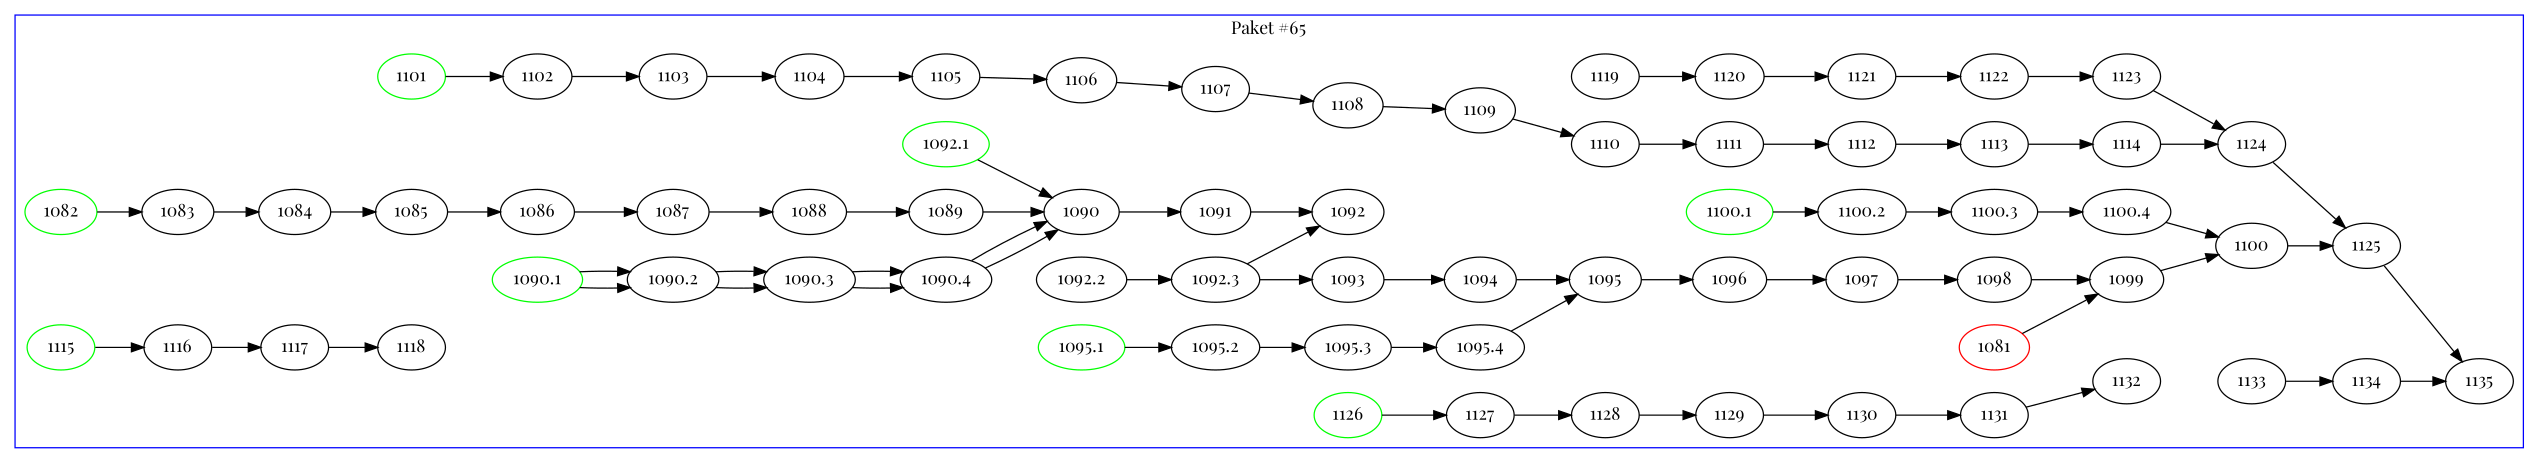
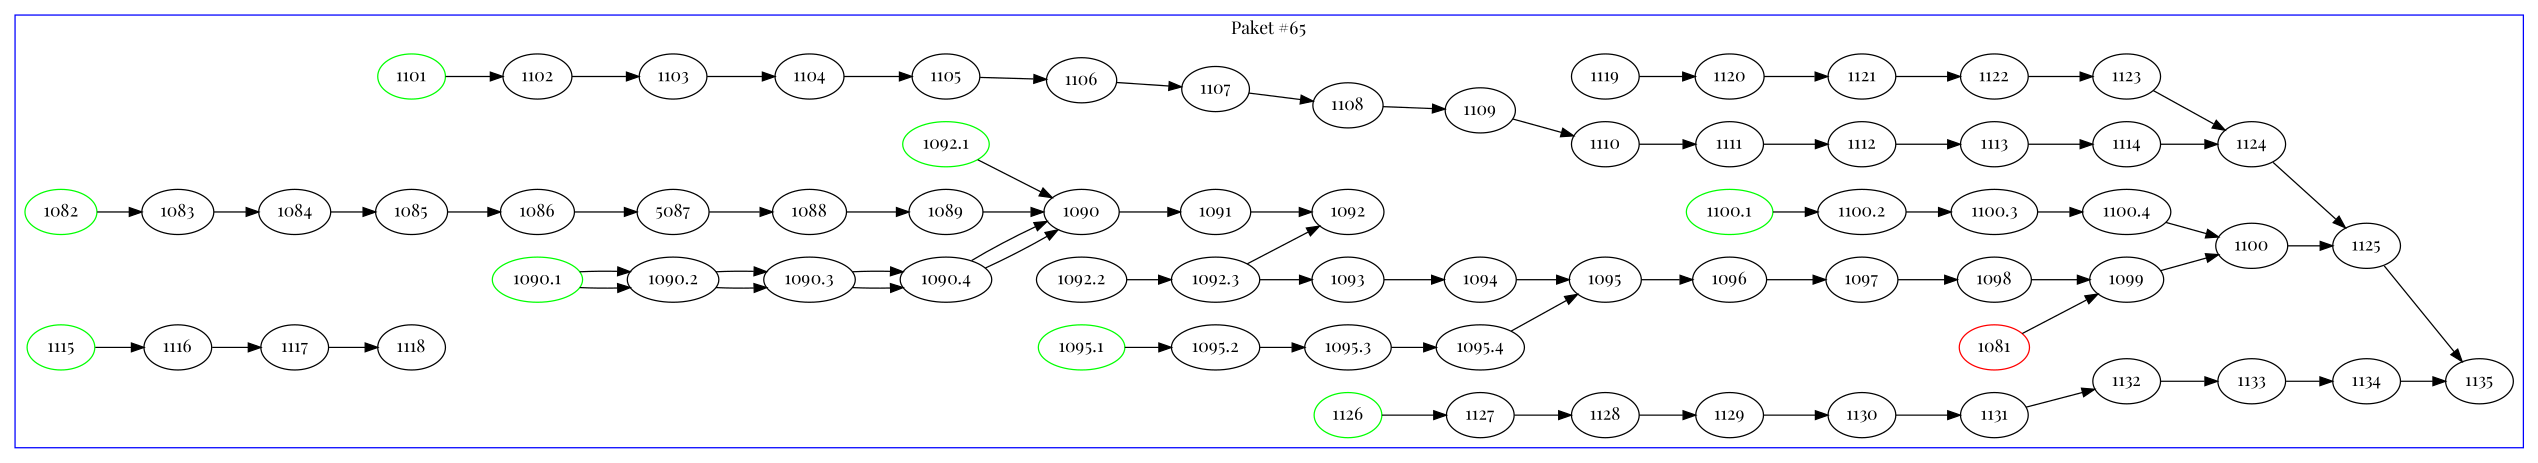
(673, 212) -> (673, 212)
none -> (2183, 381)
